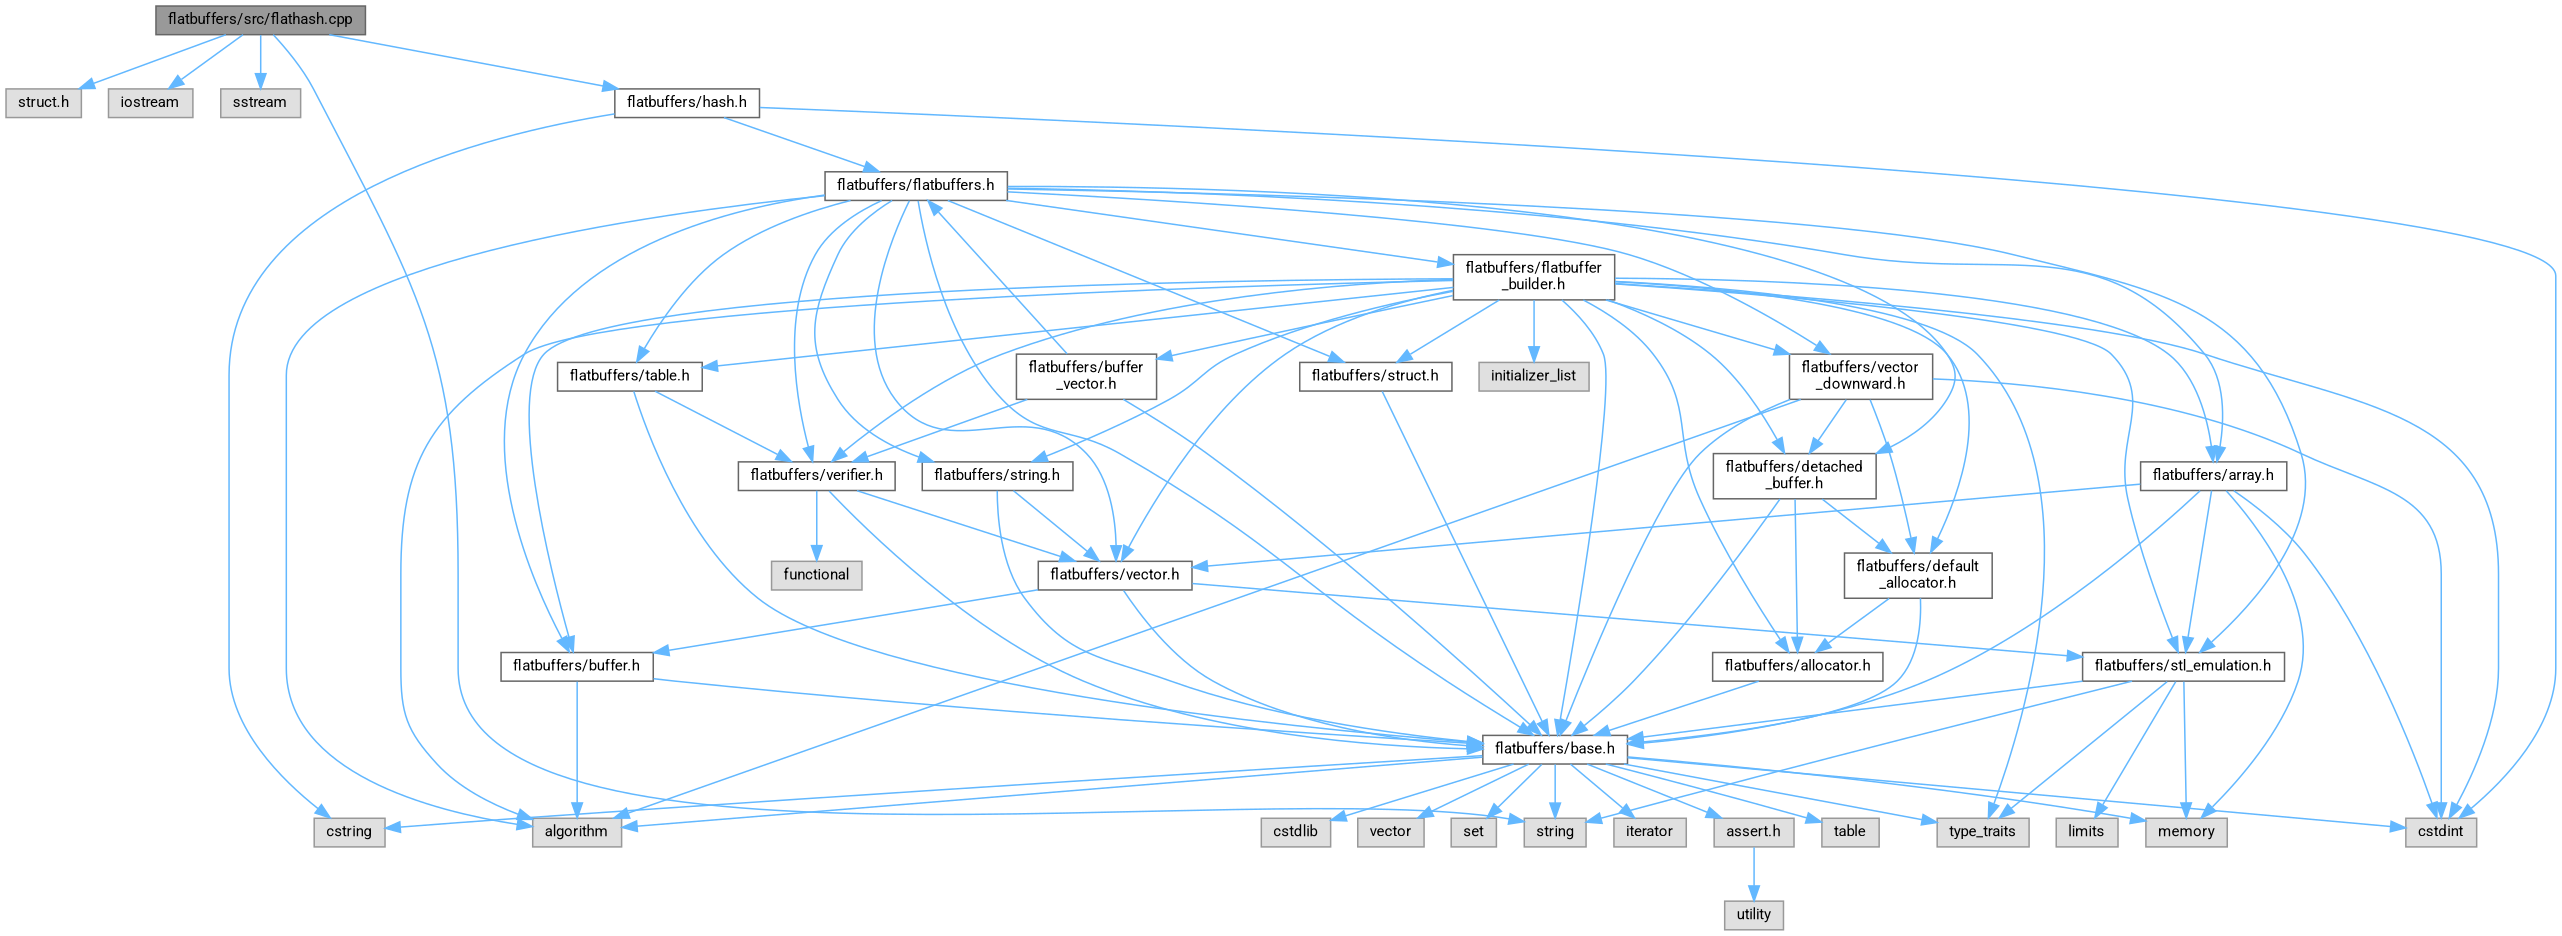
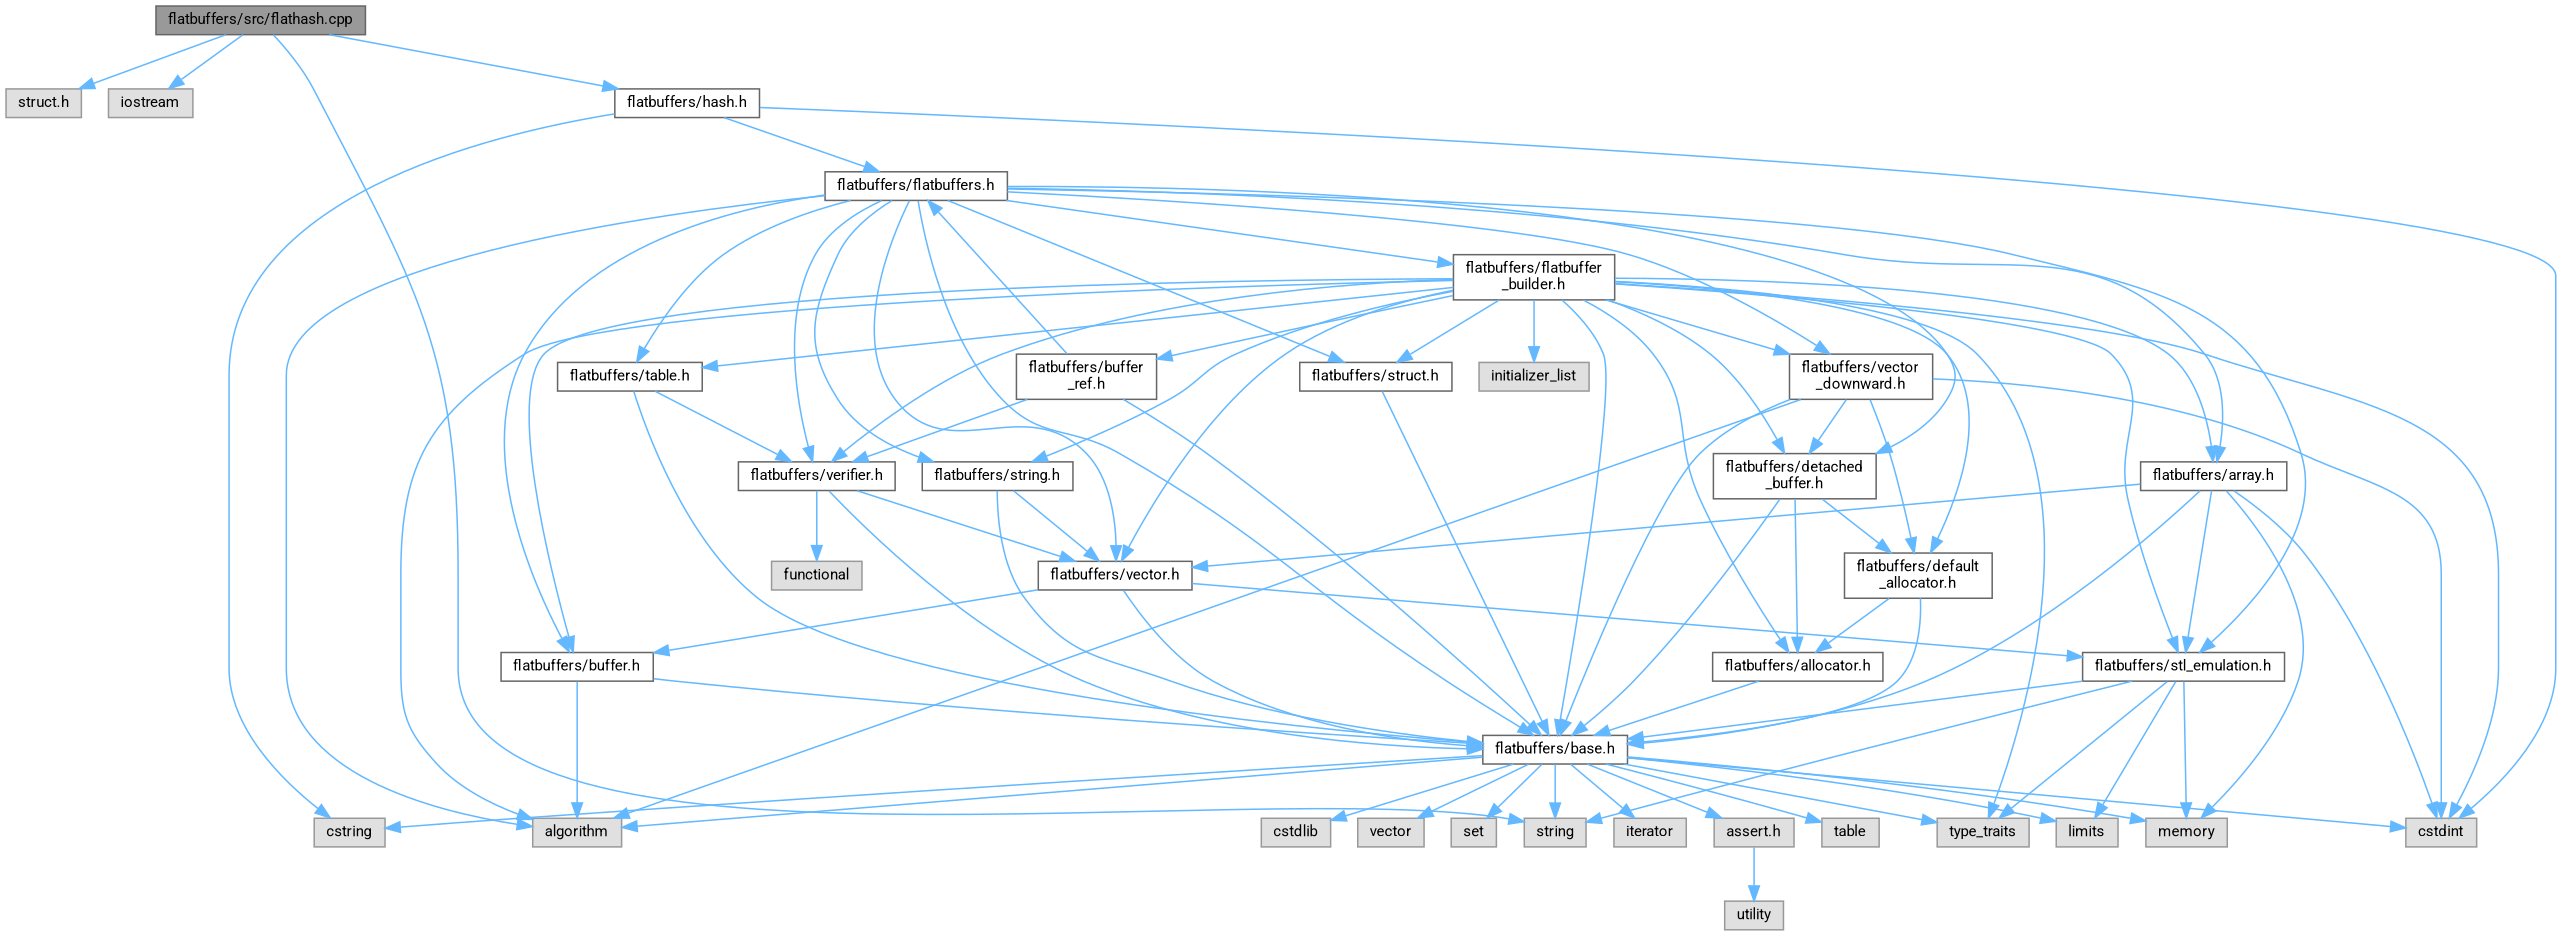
(261, 103) -> none
(1087, 377) -> (1087, 377)
none -> (1835, 783)
